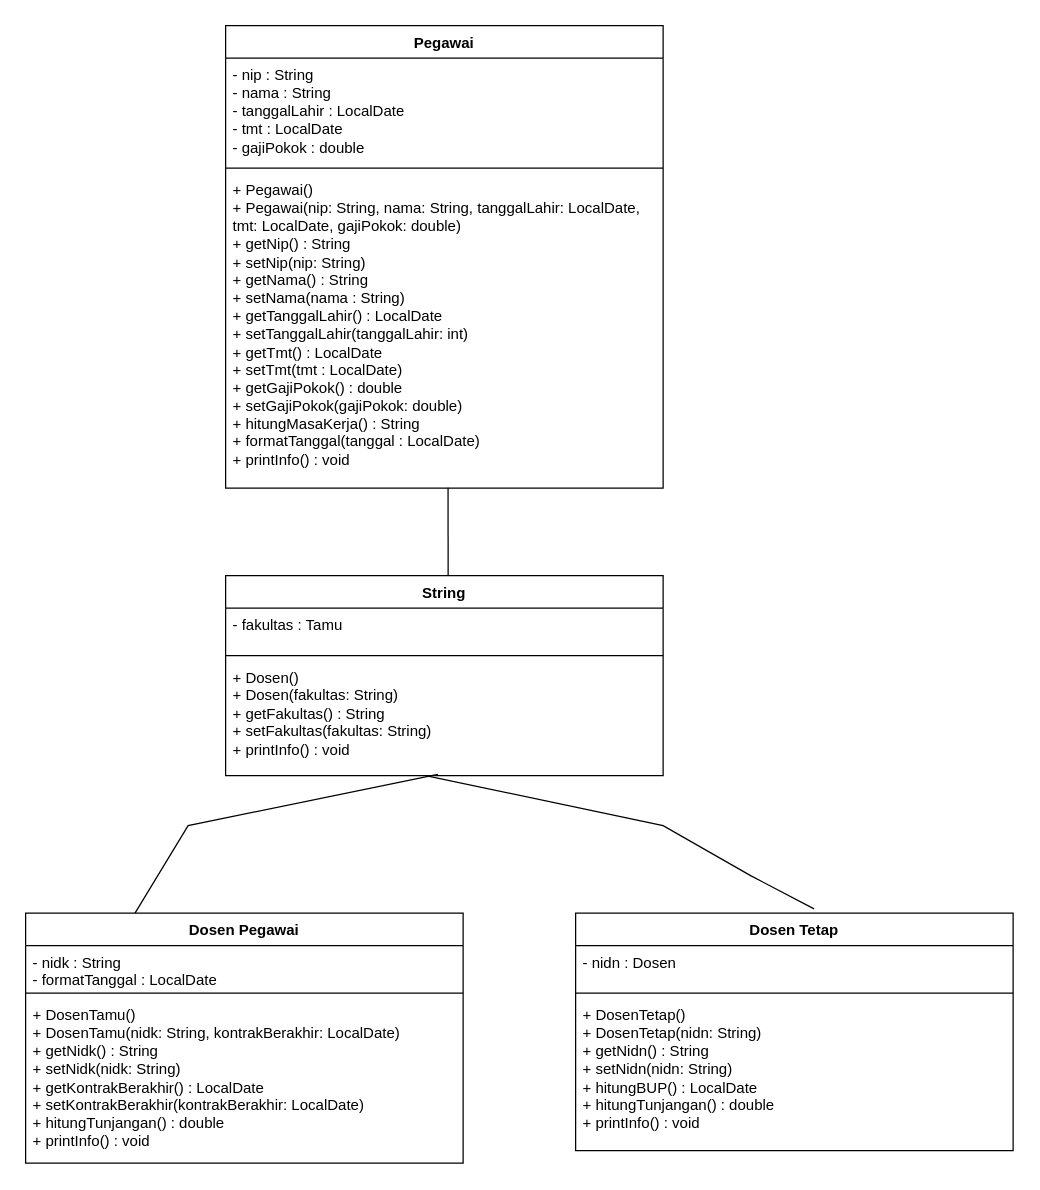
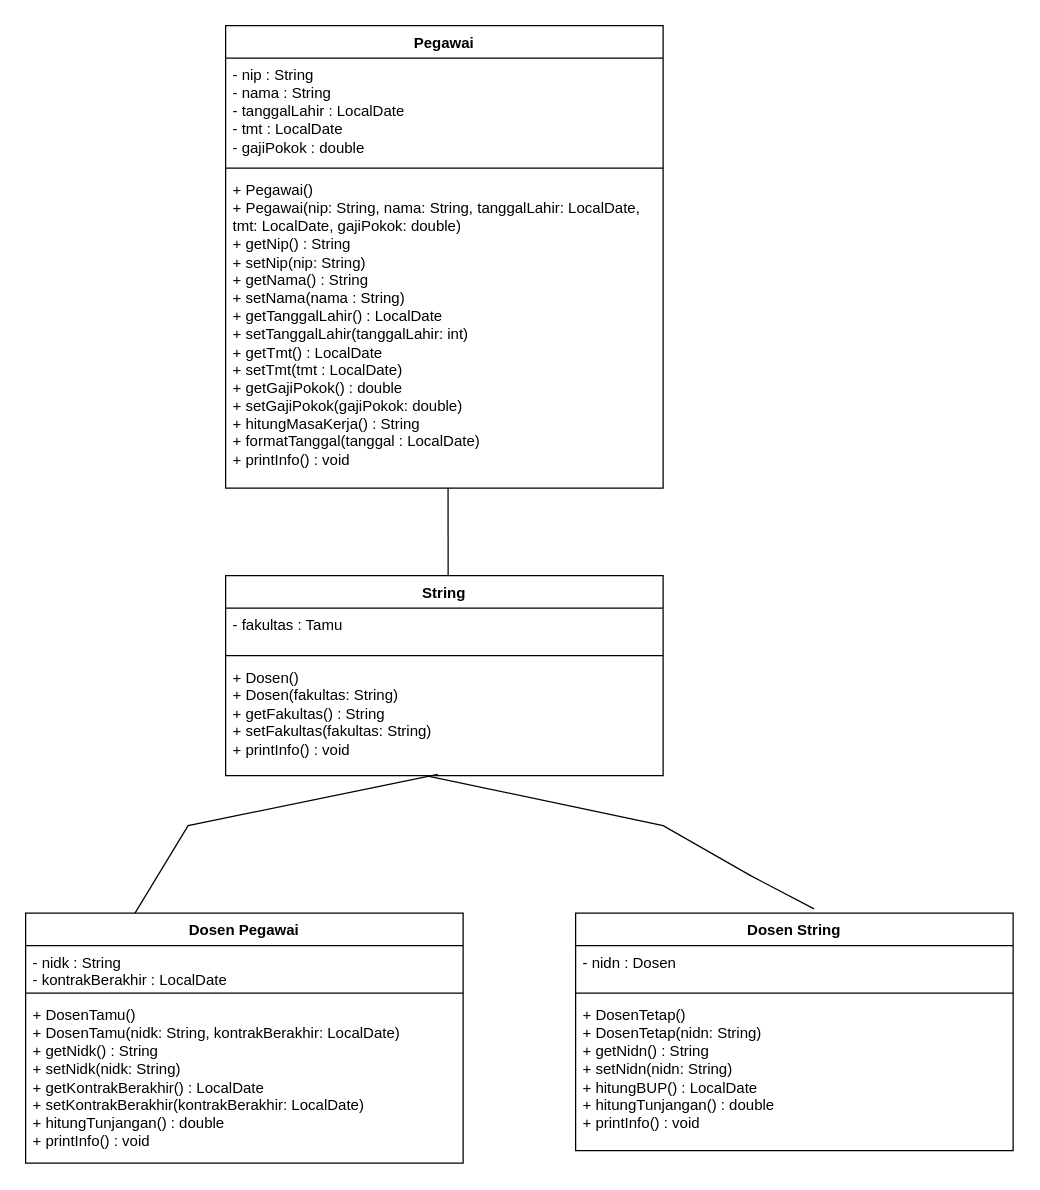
(794, 931) -> (794, 931)
(135, 972) -> (143, 972)
